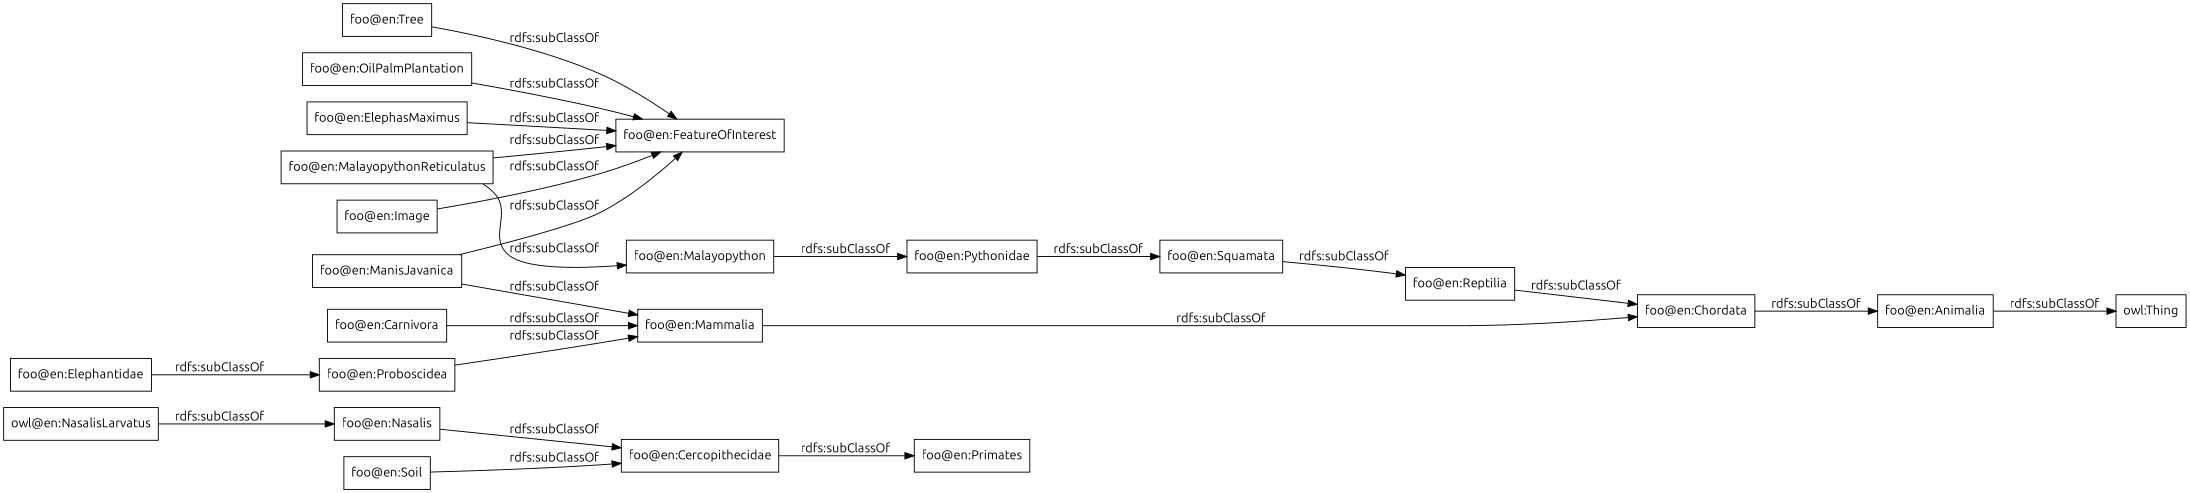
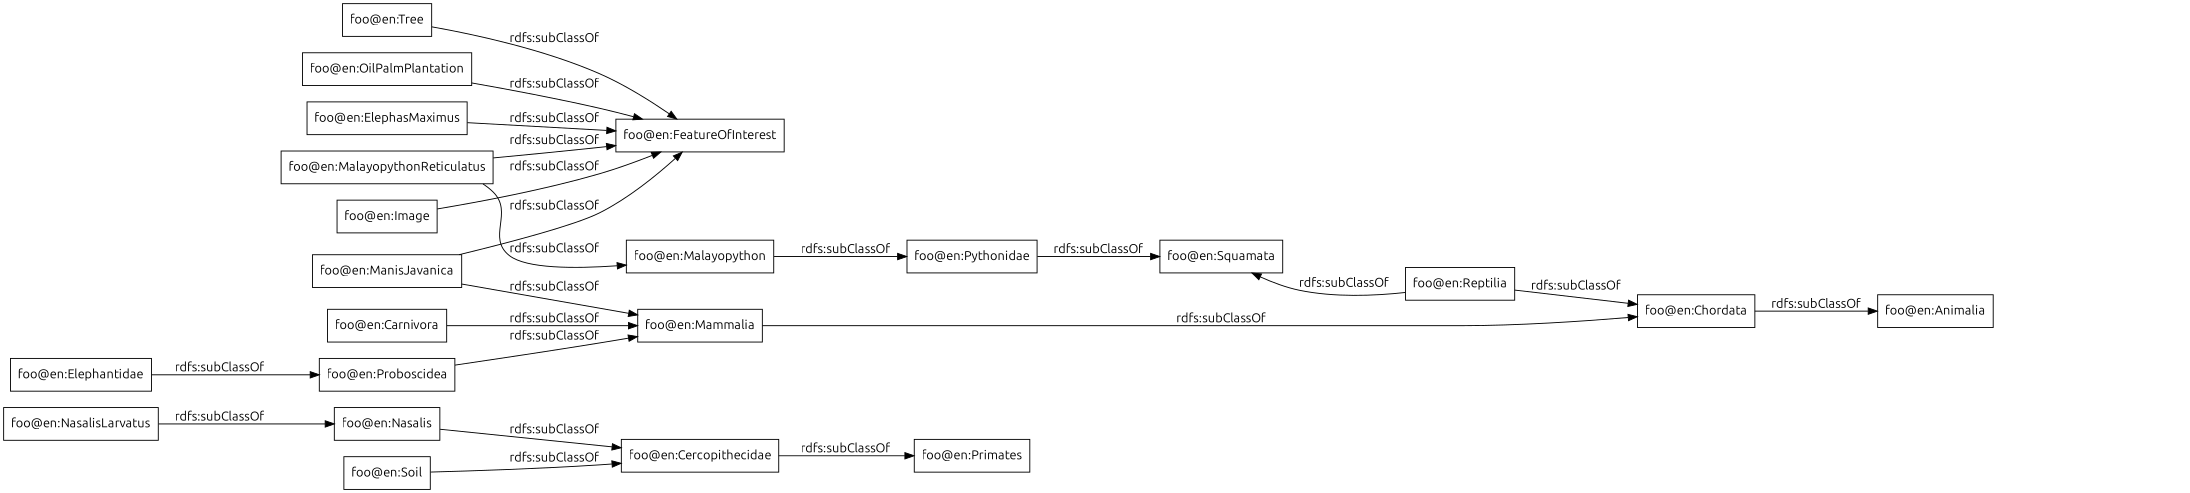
(1340, 267) -> (1332, 294)
(2151, 311) -> none
(81, 424) -> (81, 424)
